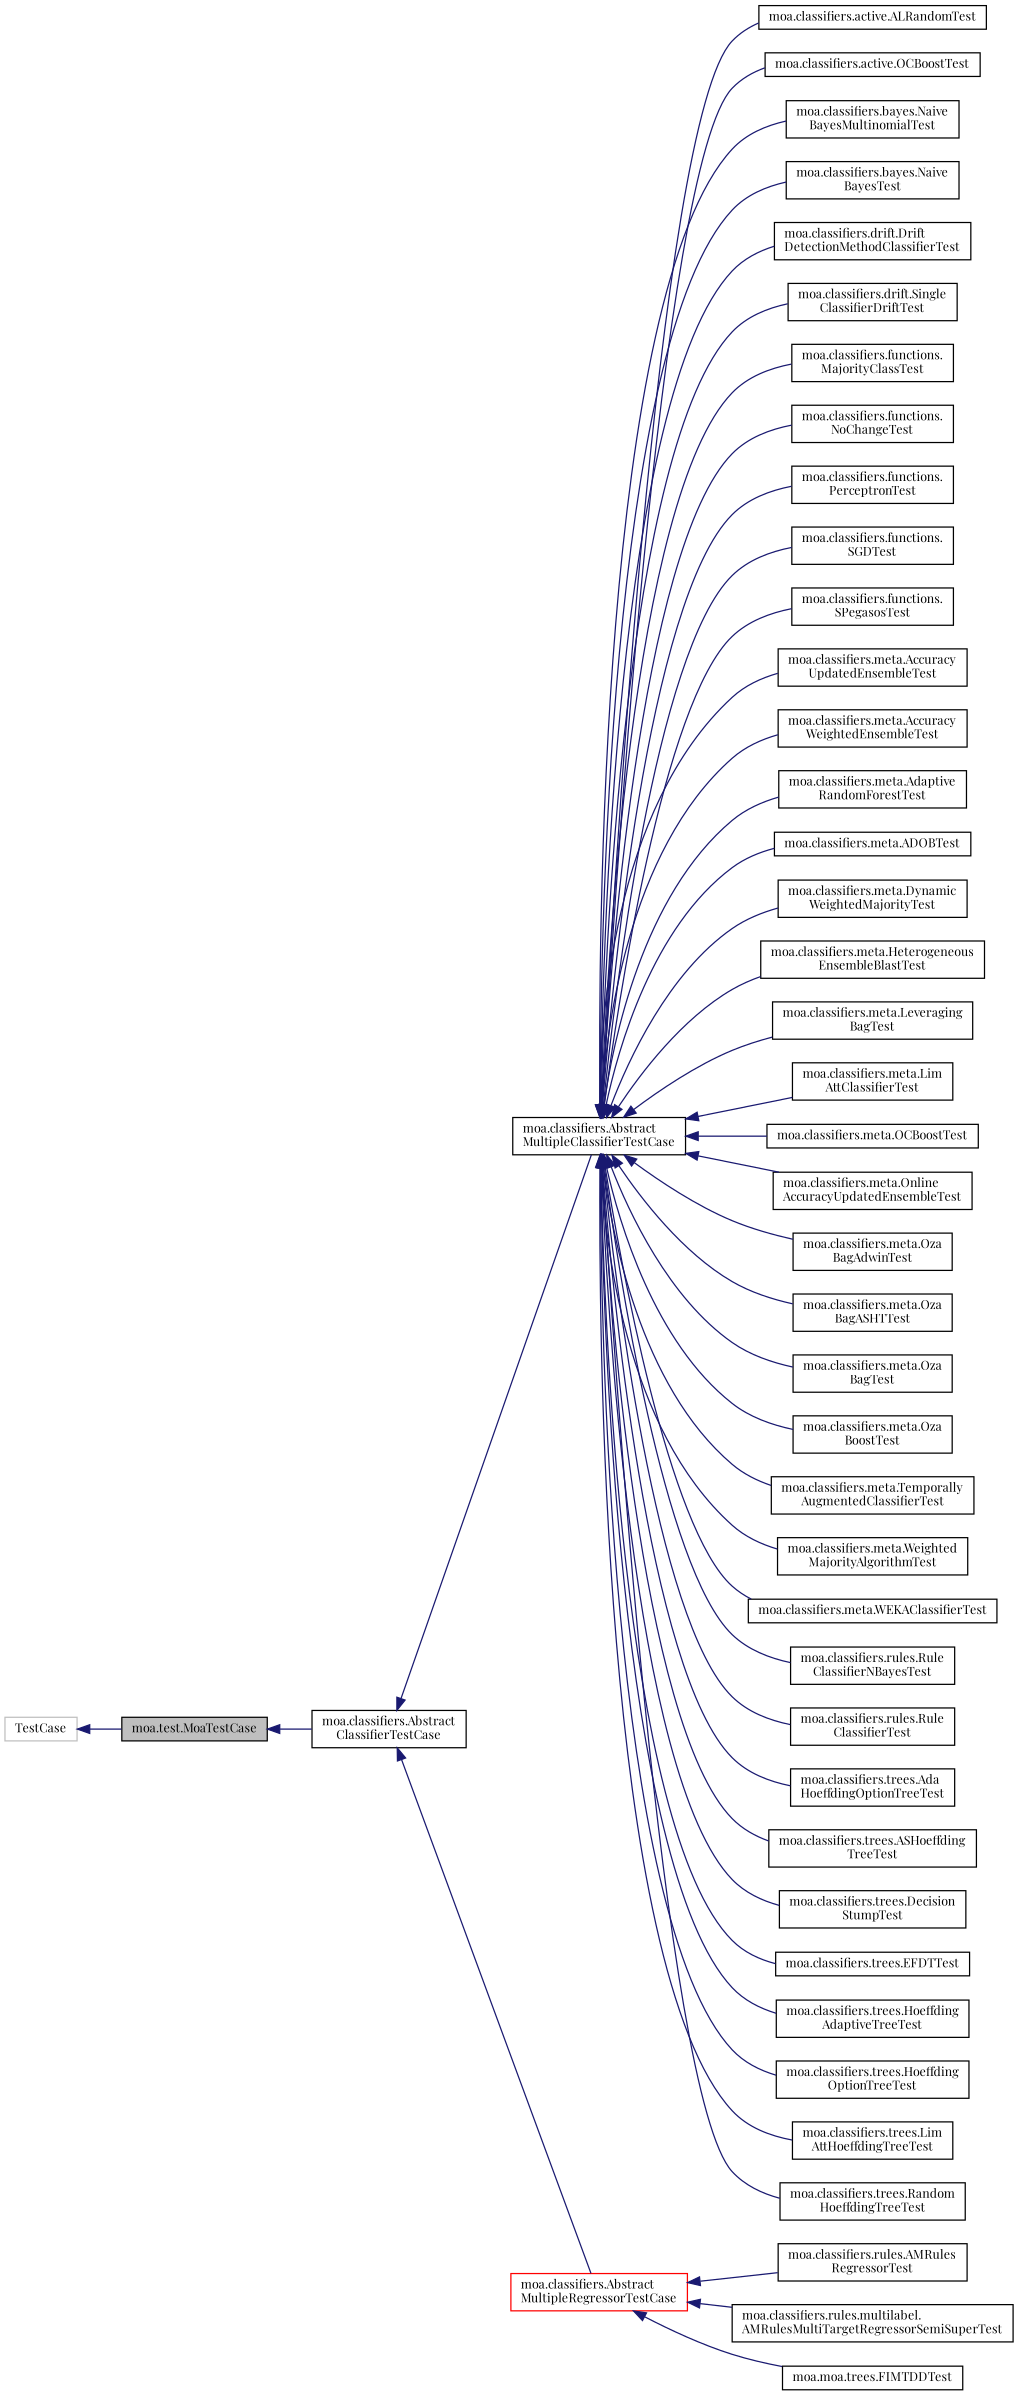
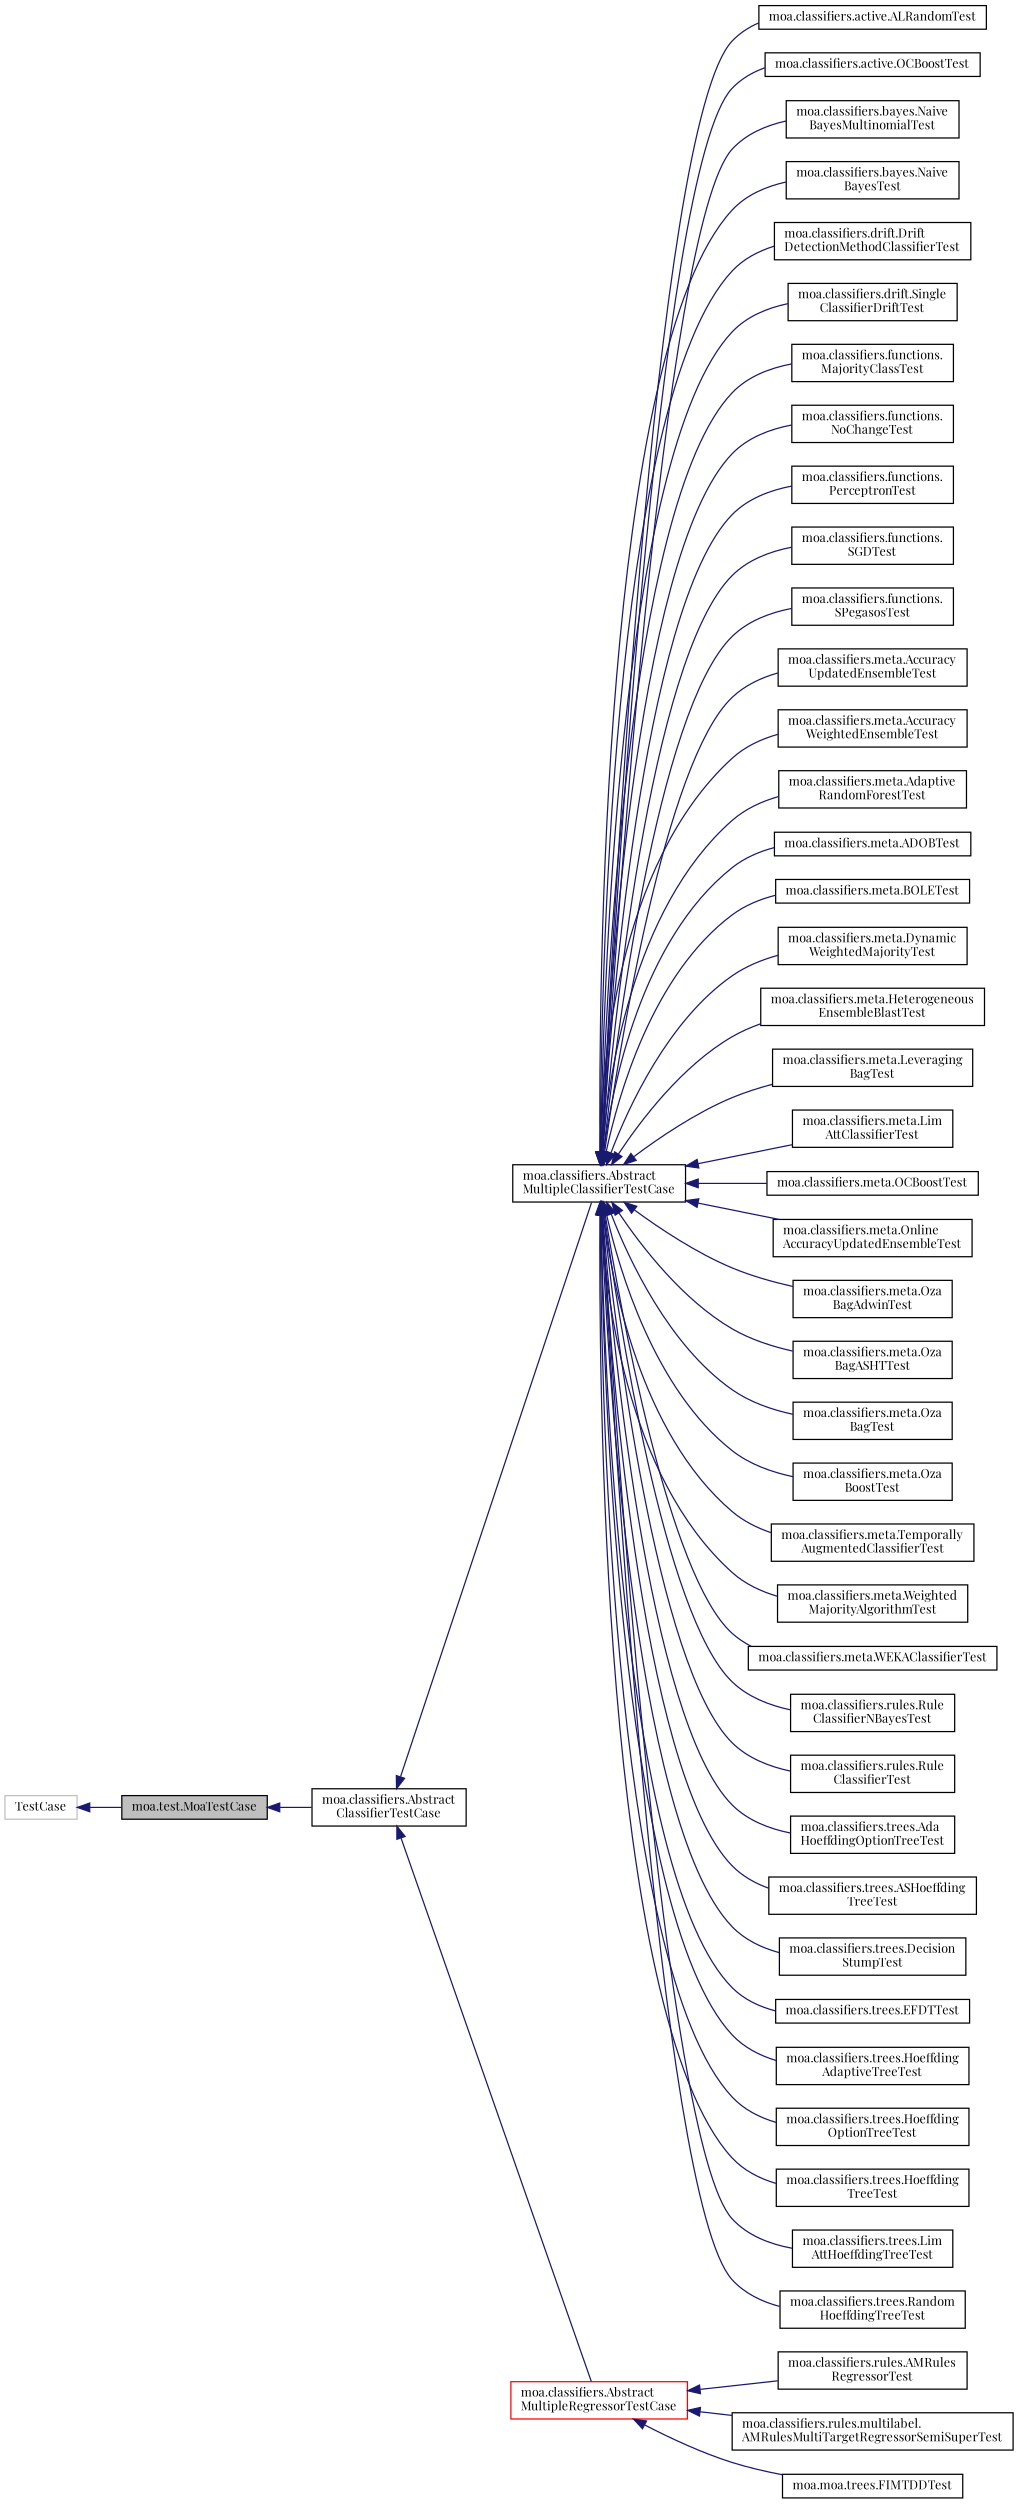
none -> (873, 891)
none -> (873, 2188)
